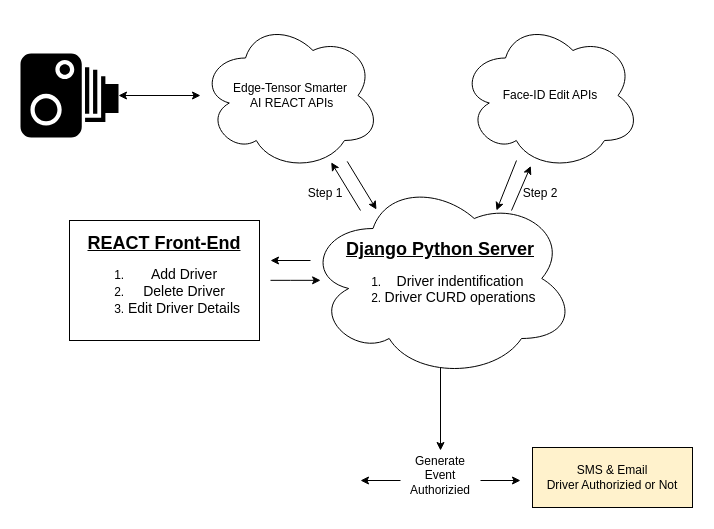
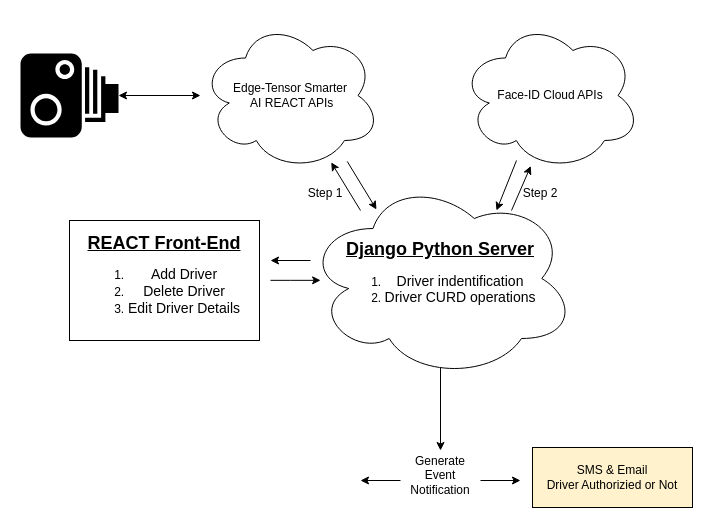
(551, 96) -> (551, 96)
(441, 476) -> (441, 476)
